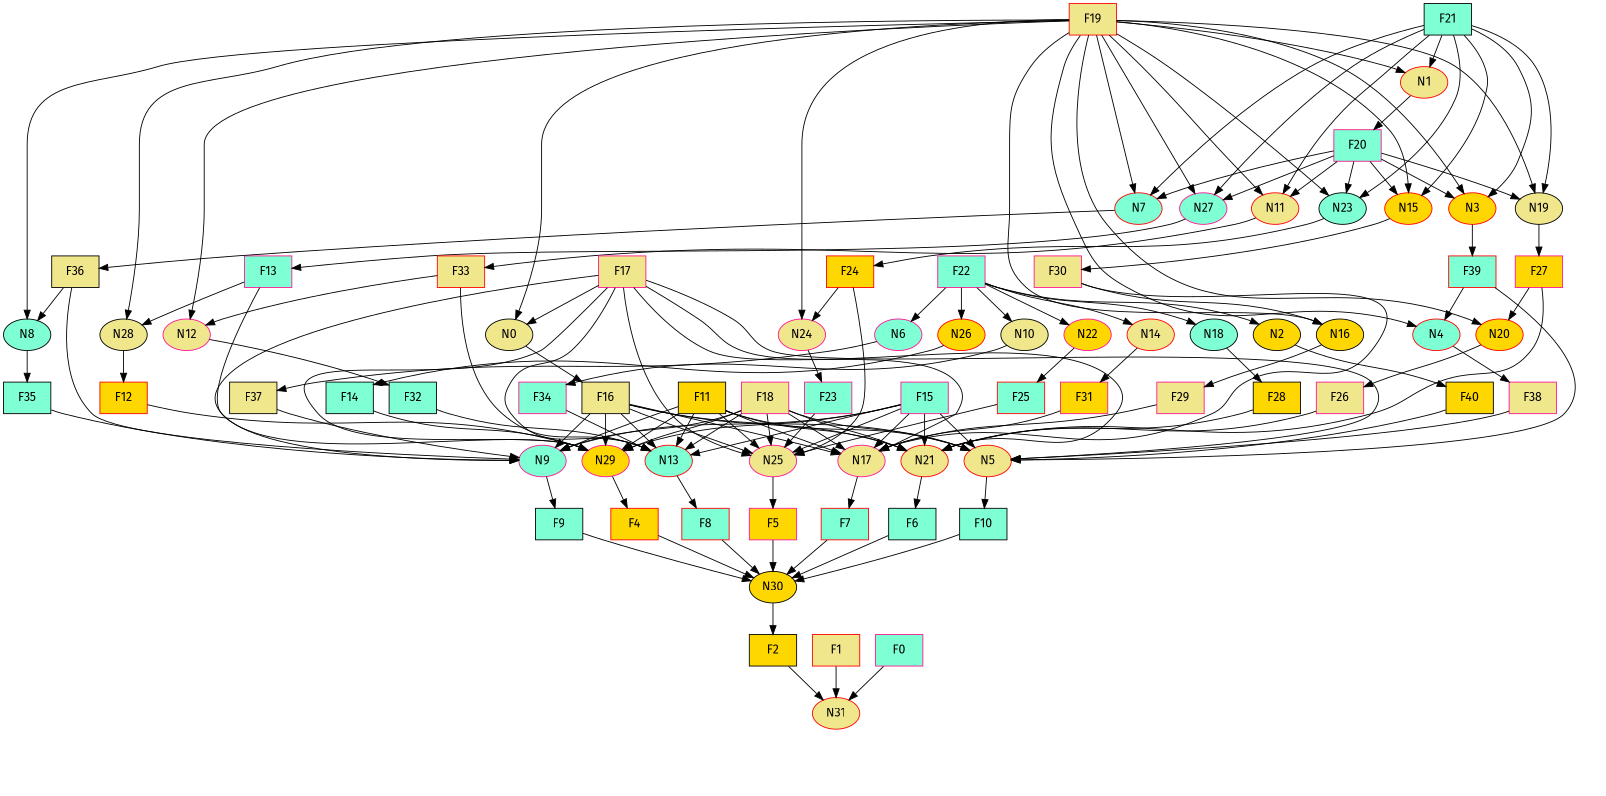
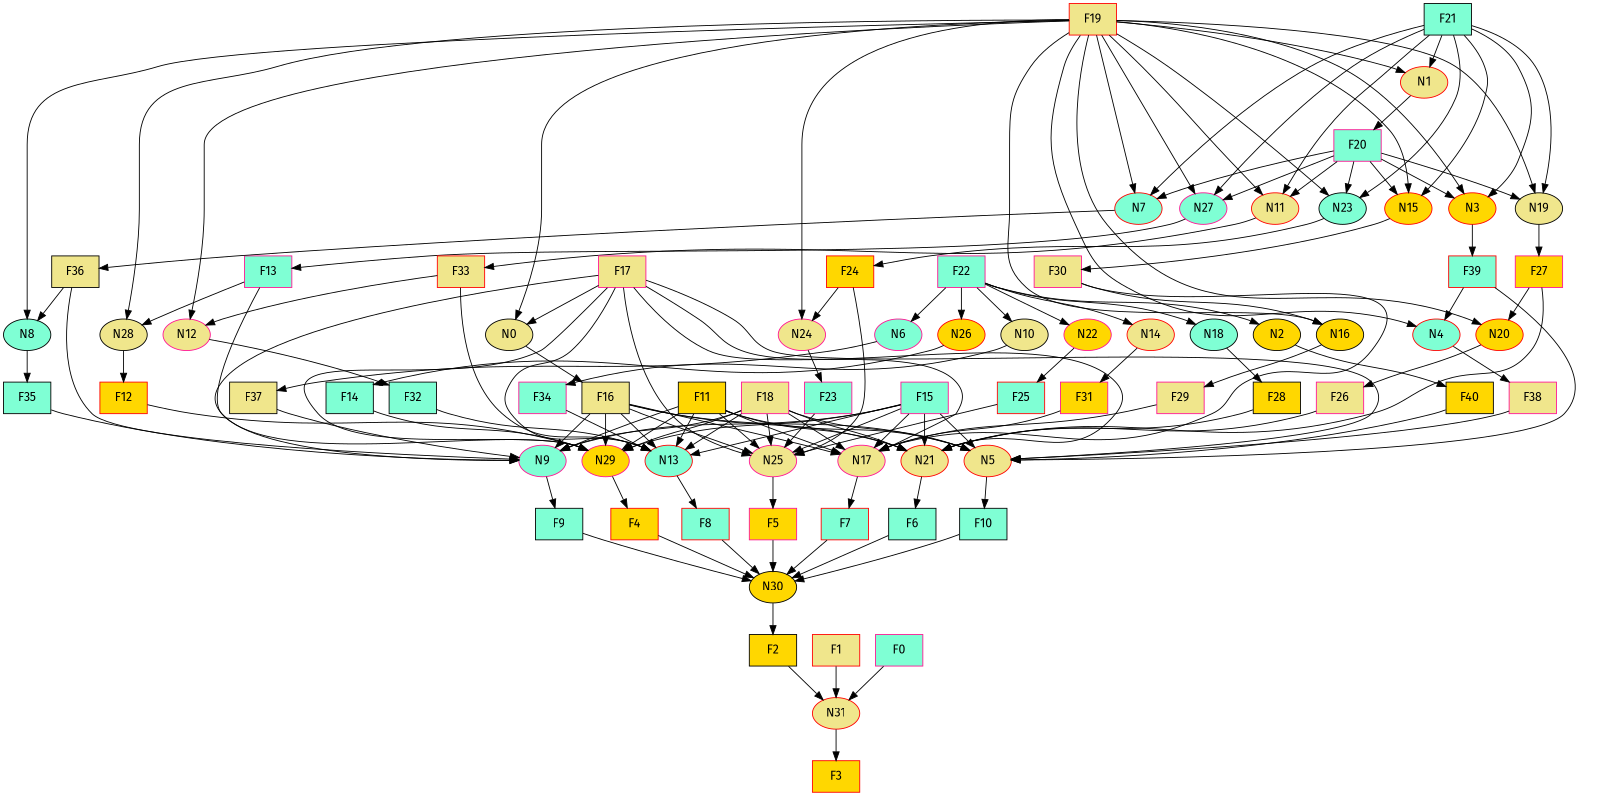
none -> (836, 776)
